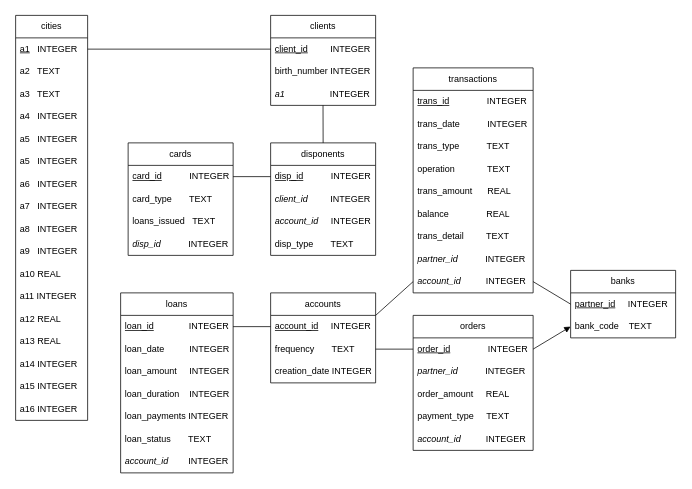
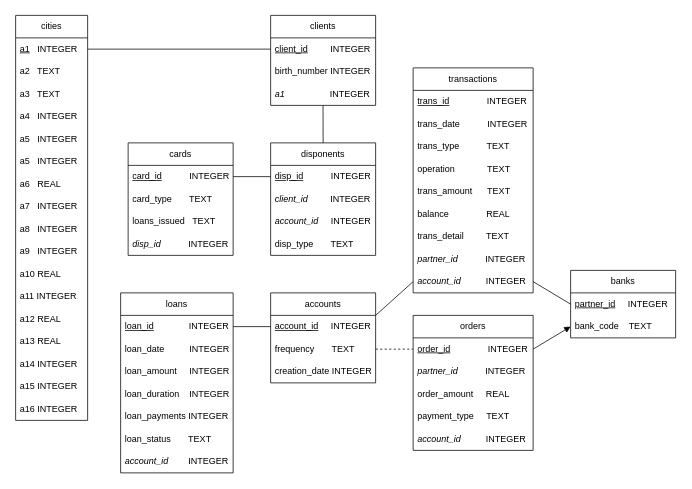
(48, 184) -> (40, 184)
(469, 192) -> (469, 192)
(394, 349) -> (394, 349)
